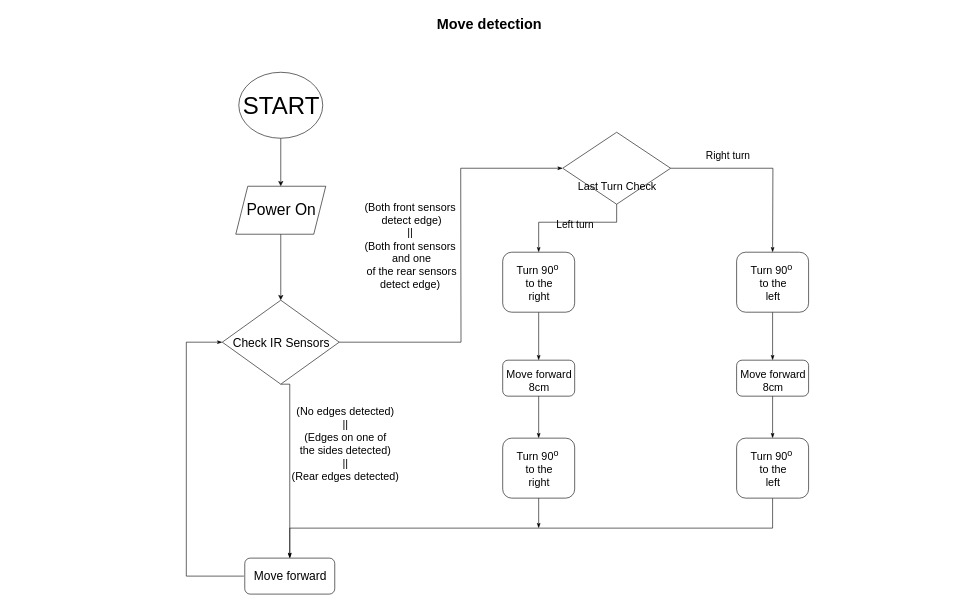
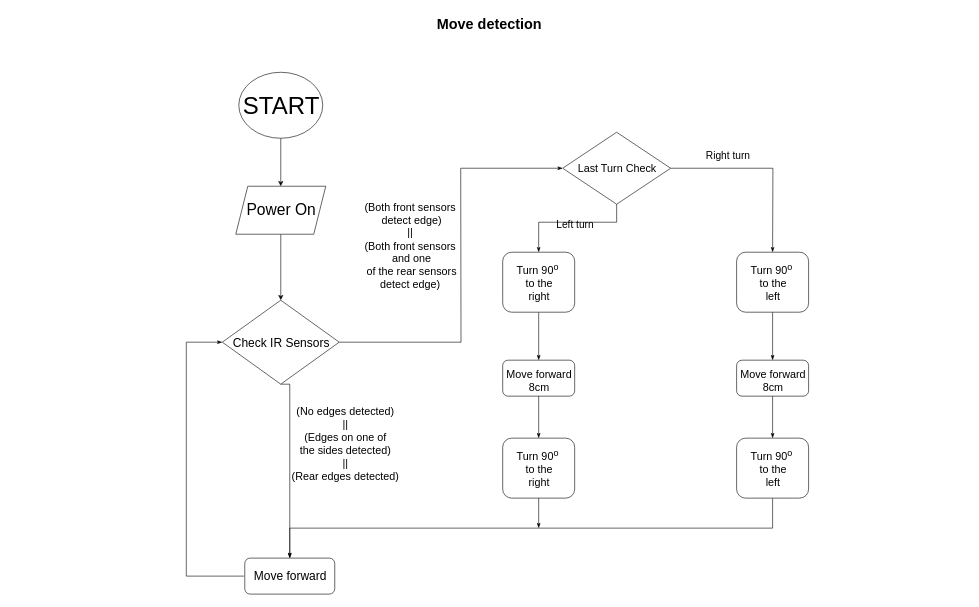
(617, 186) -> (617, 168)
